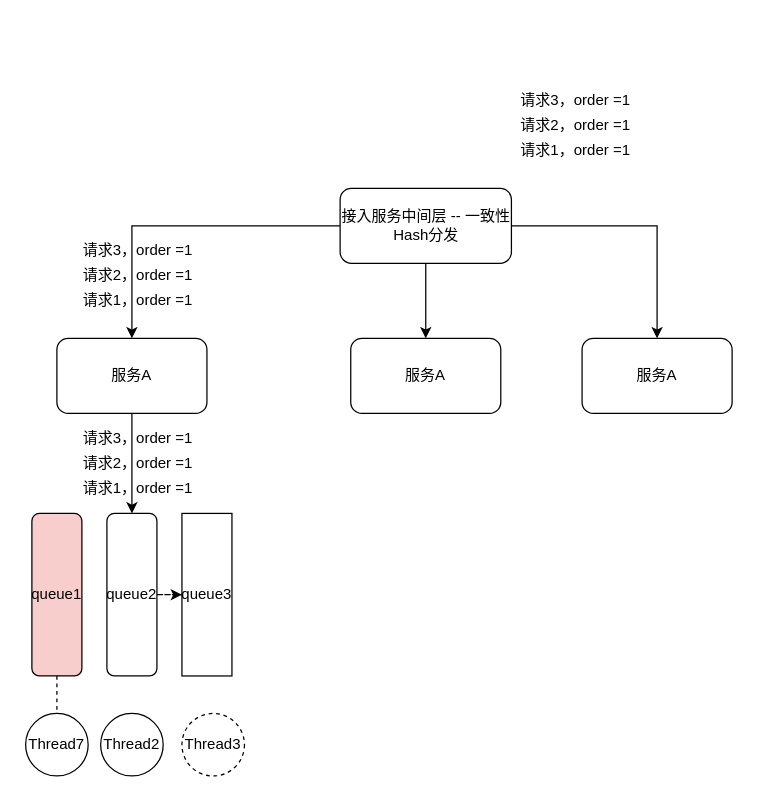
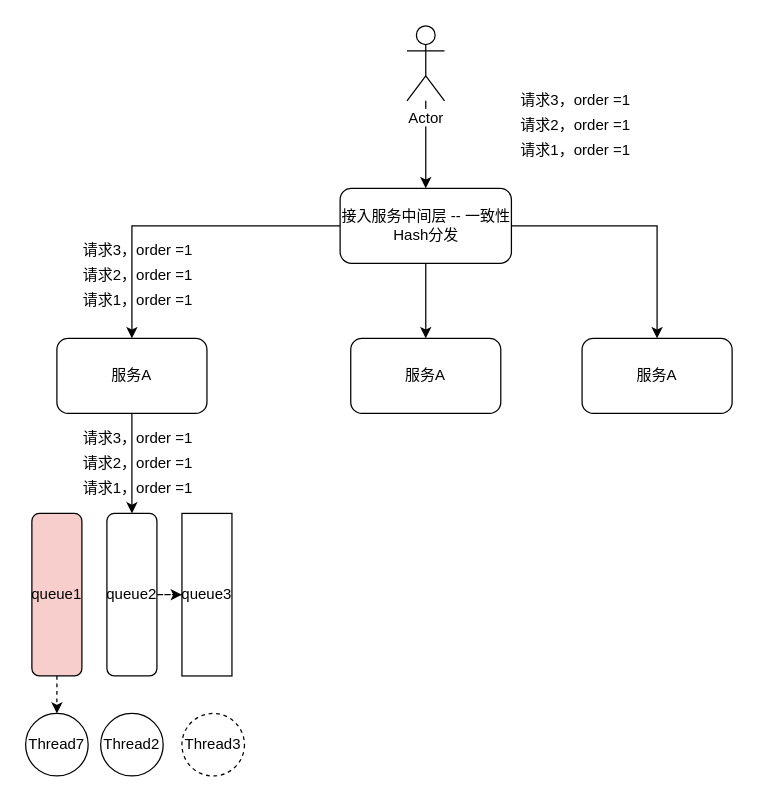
none -> (426, 63)
none -> (426, 140)
(57, 707) -> (57, 703)
